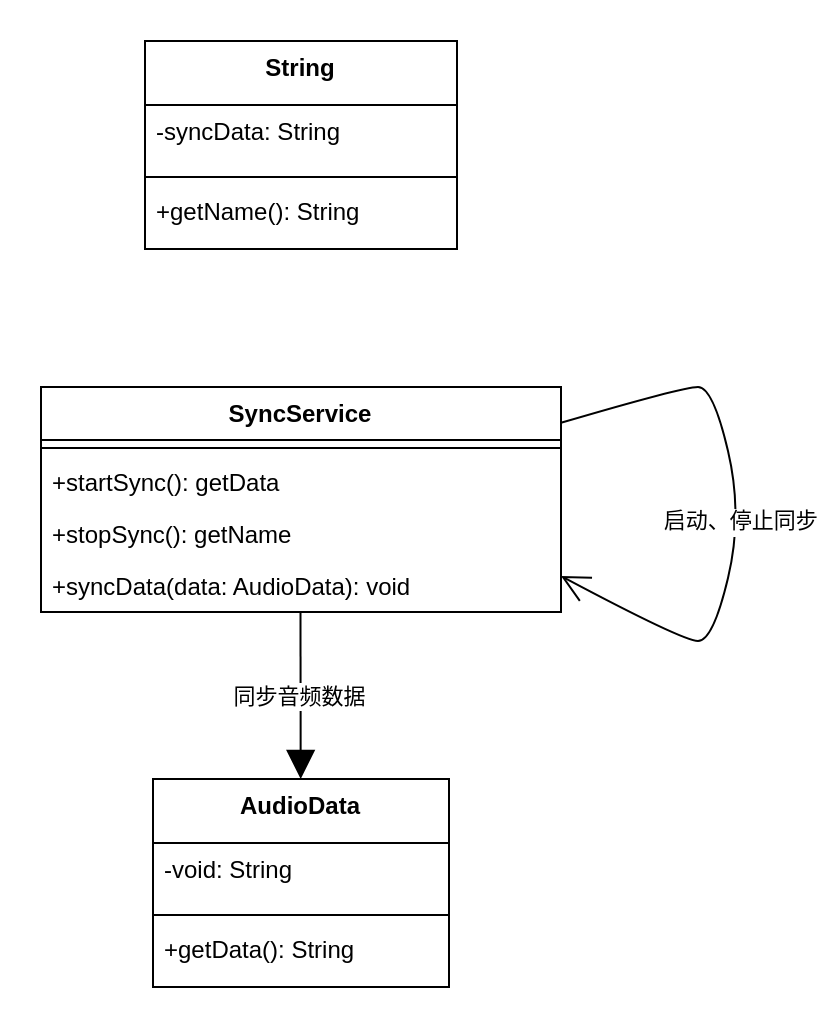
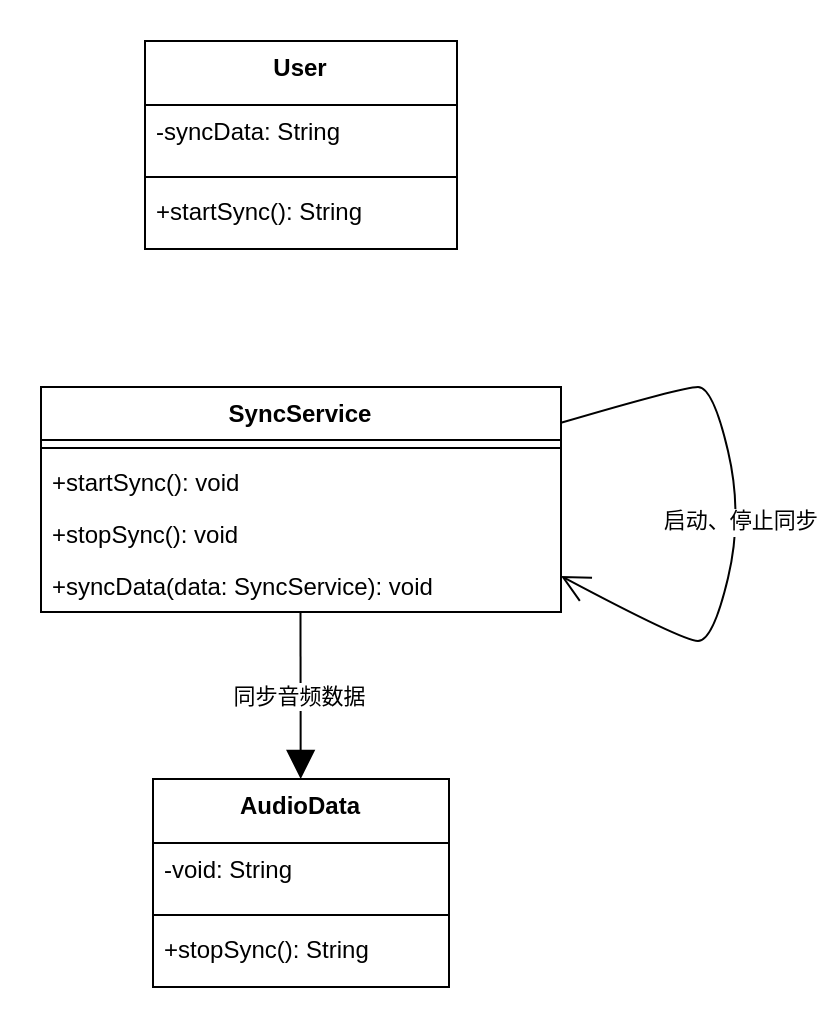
(300, 68) -> (300, 68)
(268, 212) -> (281, 212)
(187, 483) -> (164, 483)
(180, 535) -> (157, 535)
(248, 587) -> (262, 587)
(276, 950) -> (282, 950)
